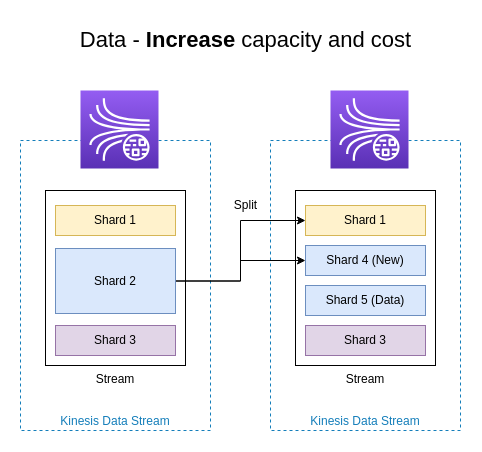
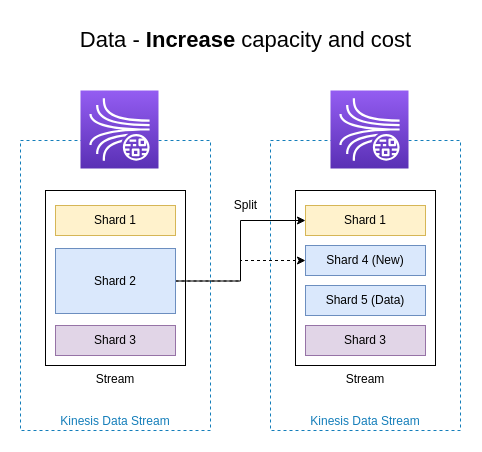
(270, 261) -> (270, 261)
